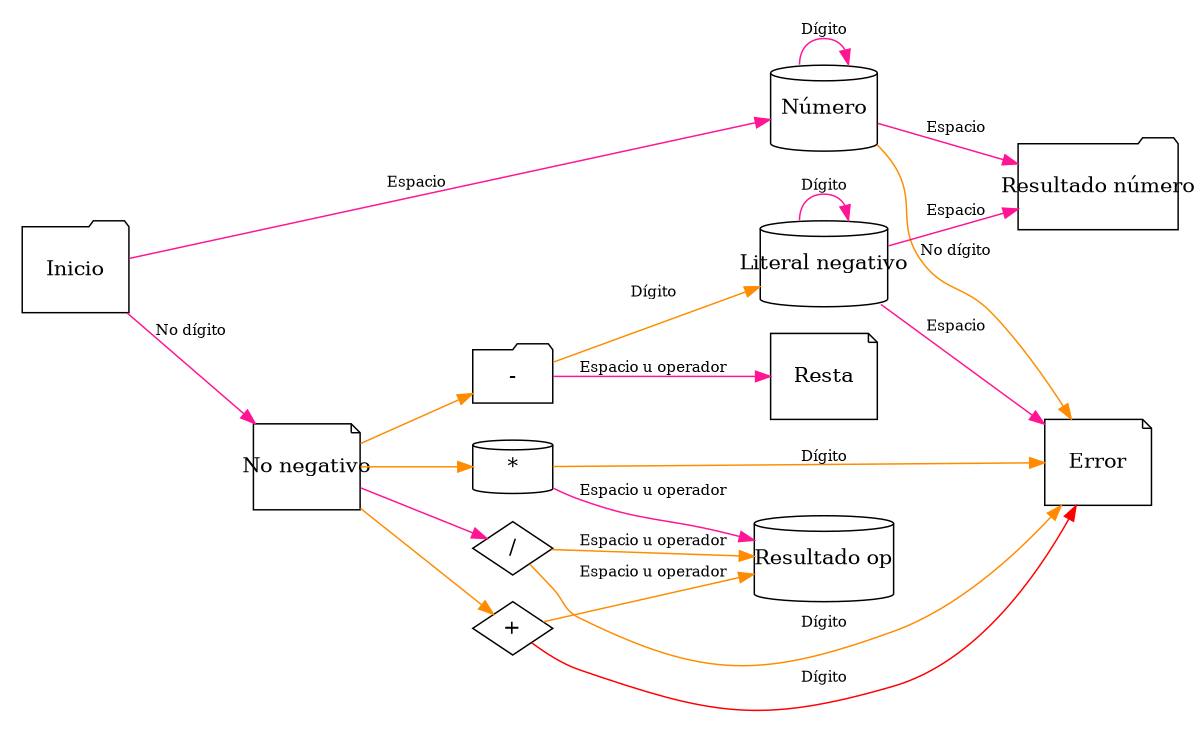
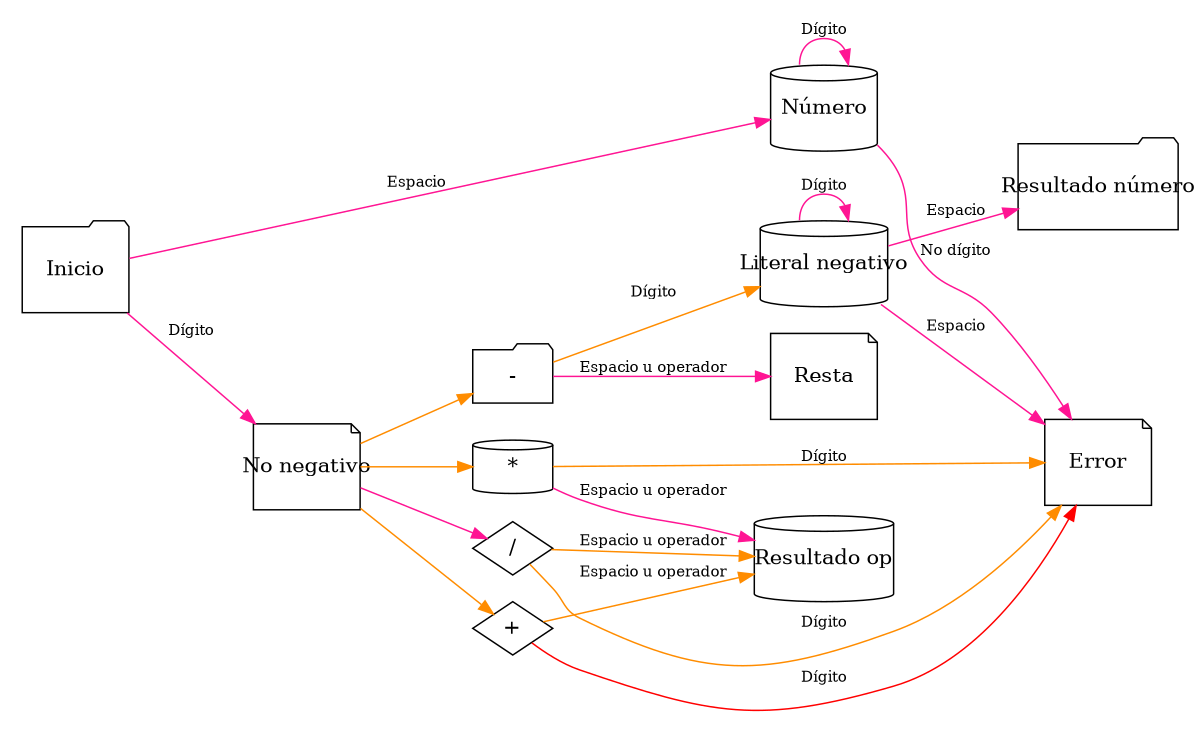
(940, 142) -> none
(951, 286) -> (951, 286)
(191, 331) -> (191, 331)
